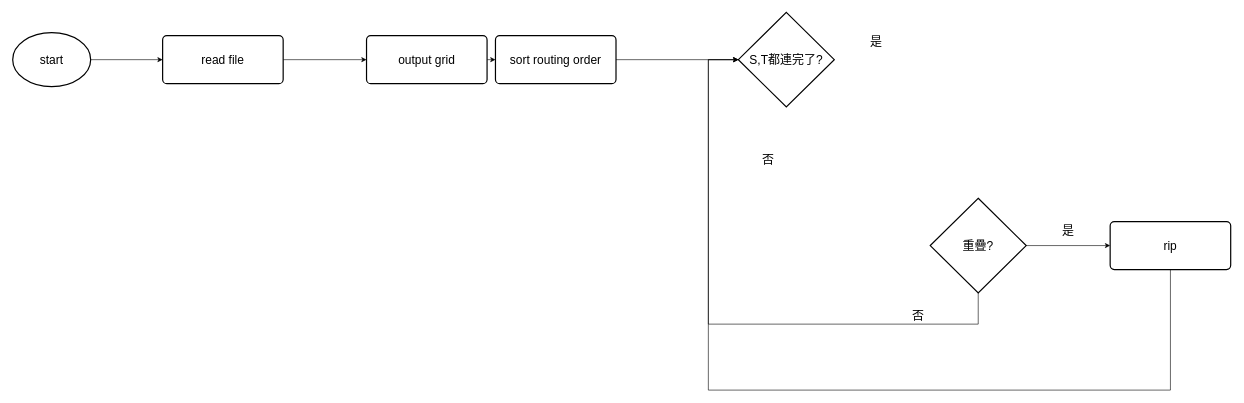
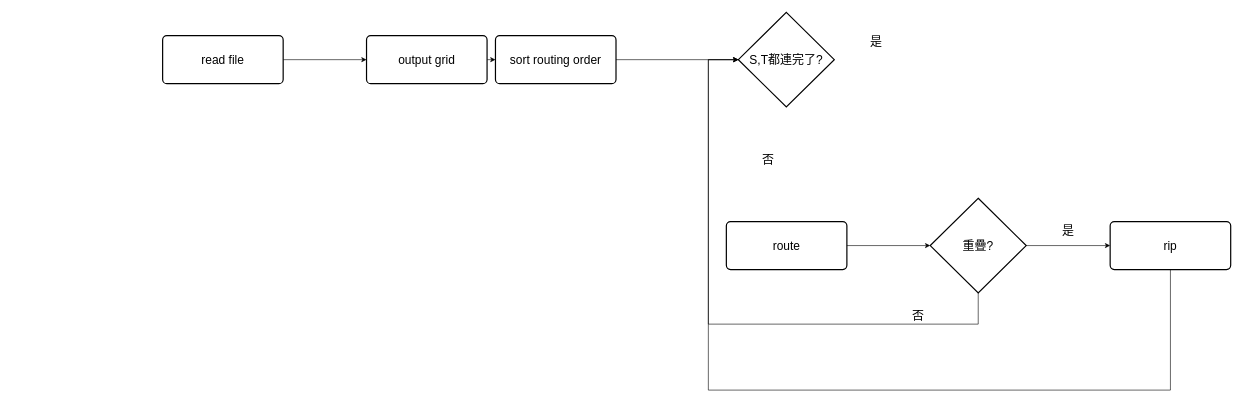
(51, 60) -> none
(124, 60) -> none
none -> (787, 246)
none -> (886, 246)
